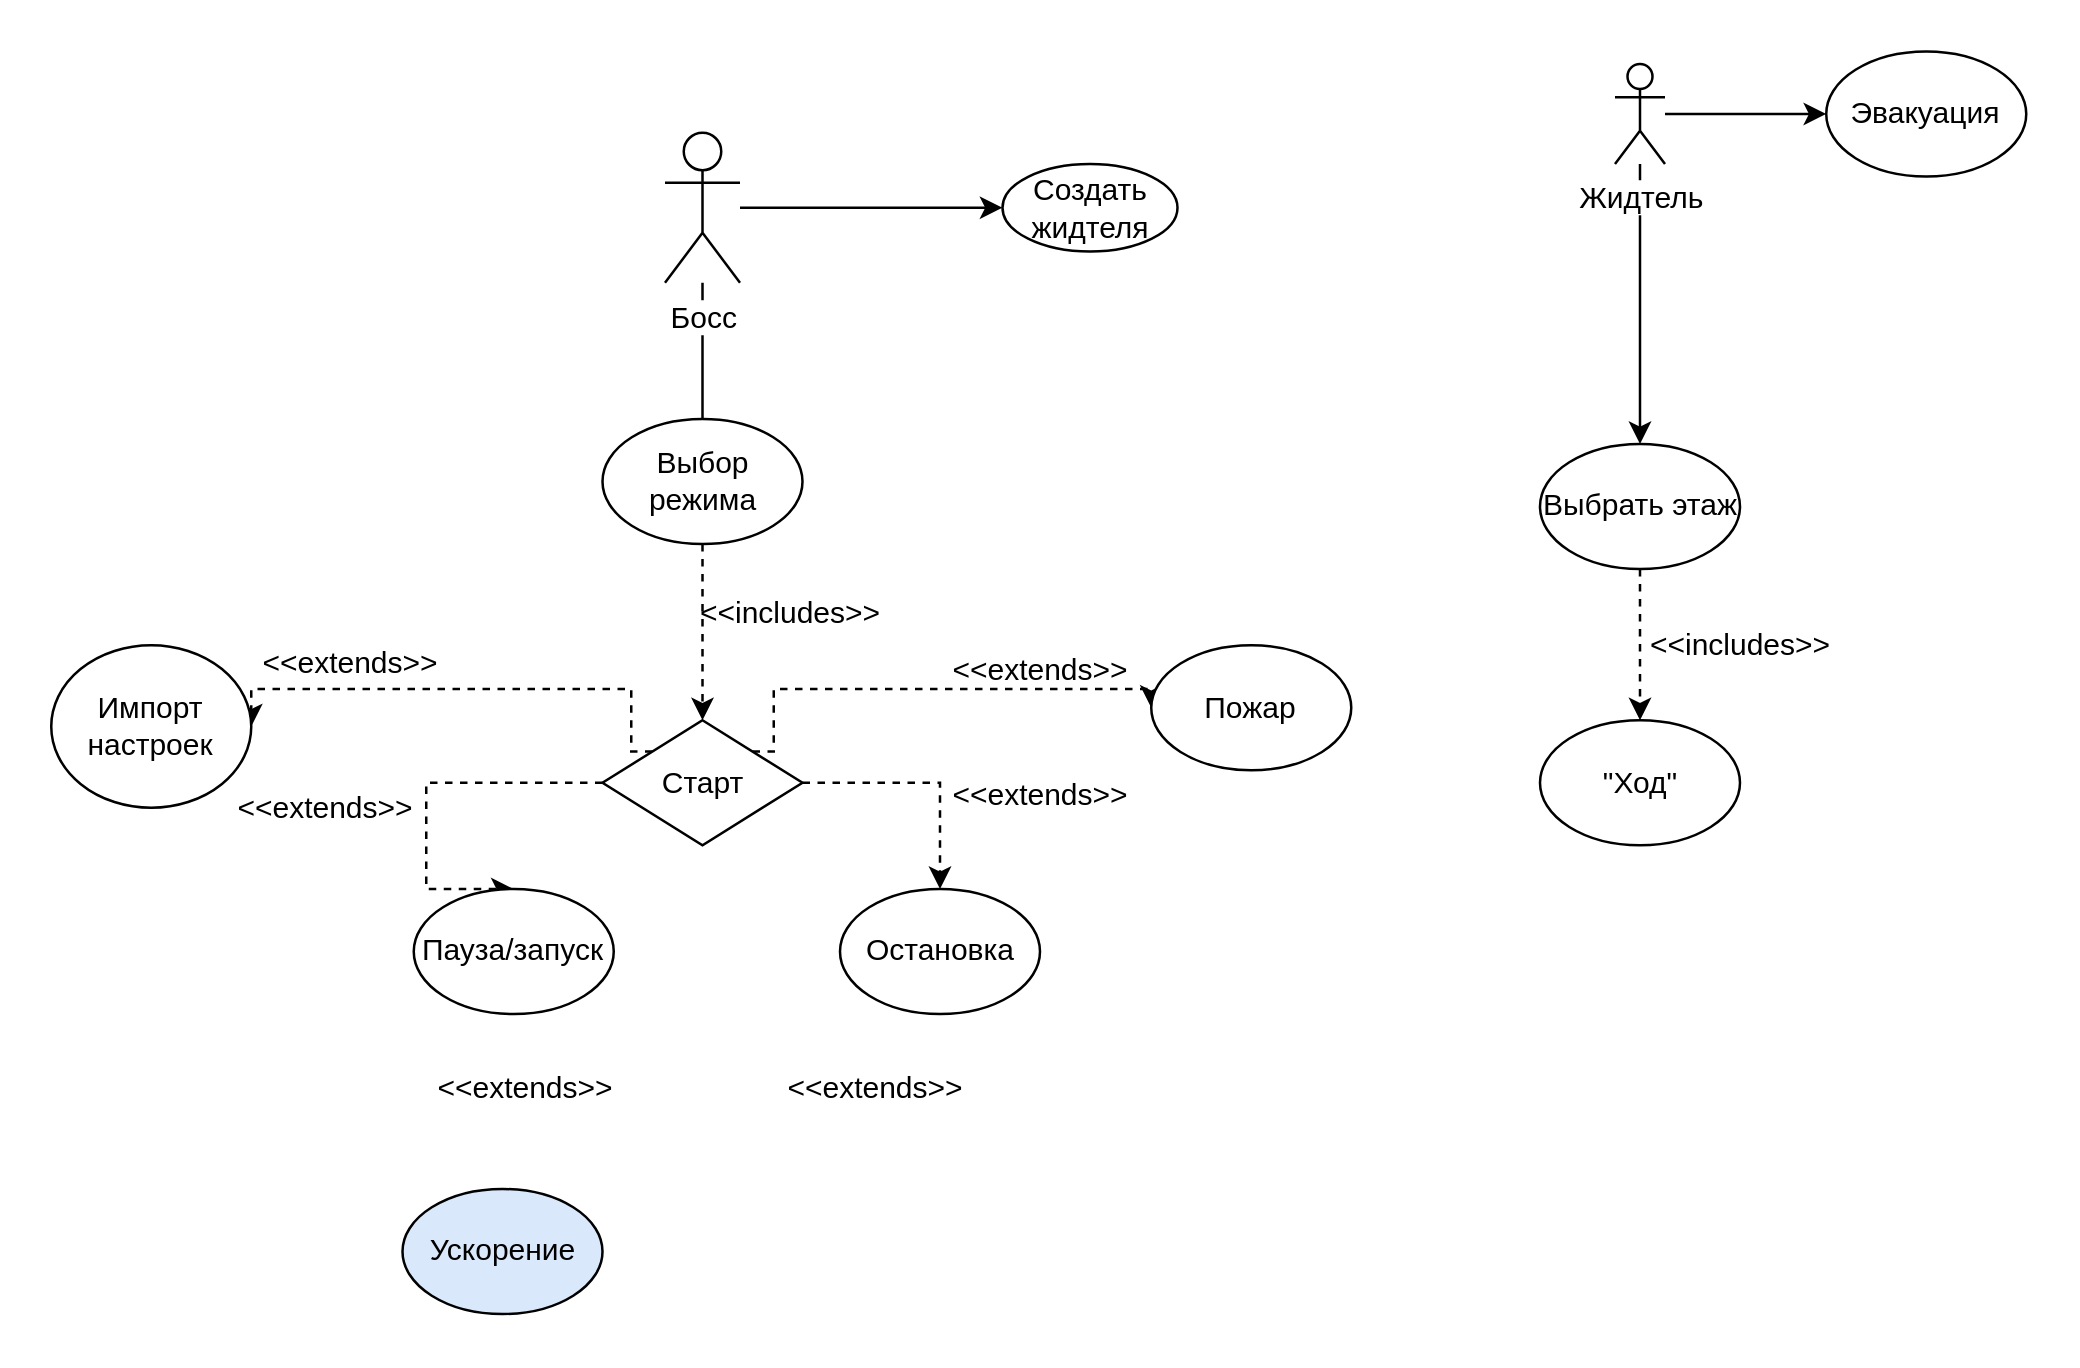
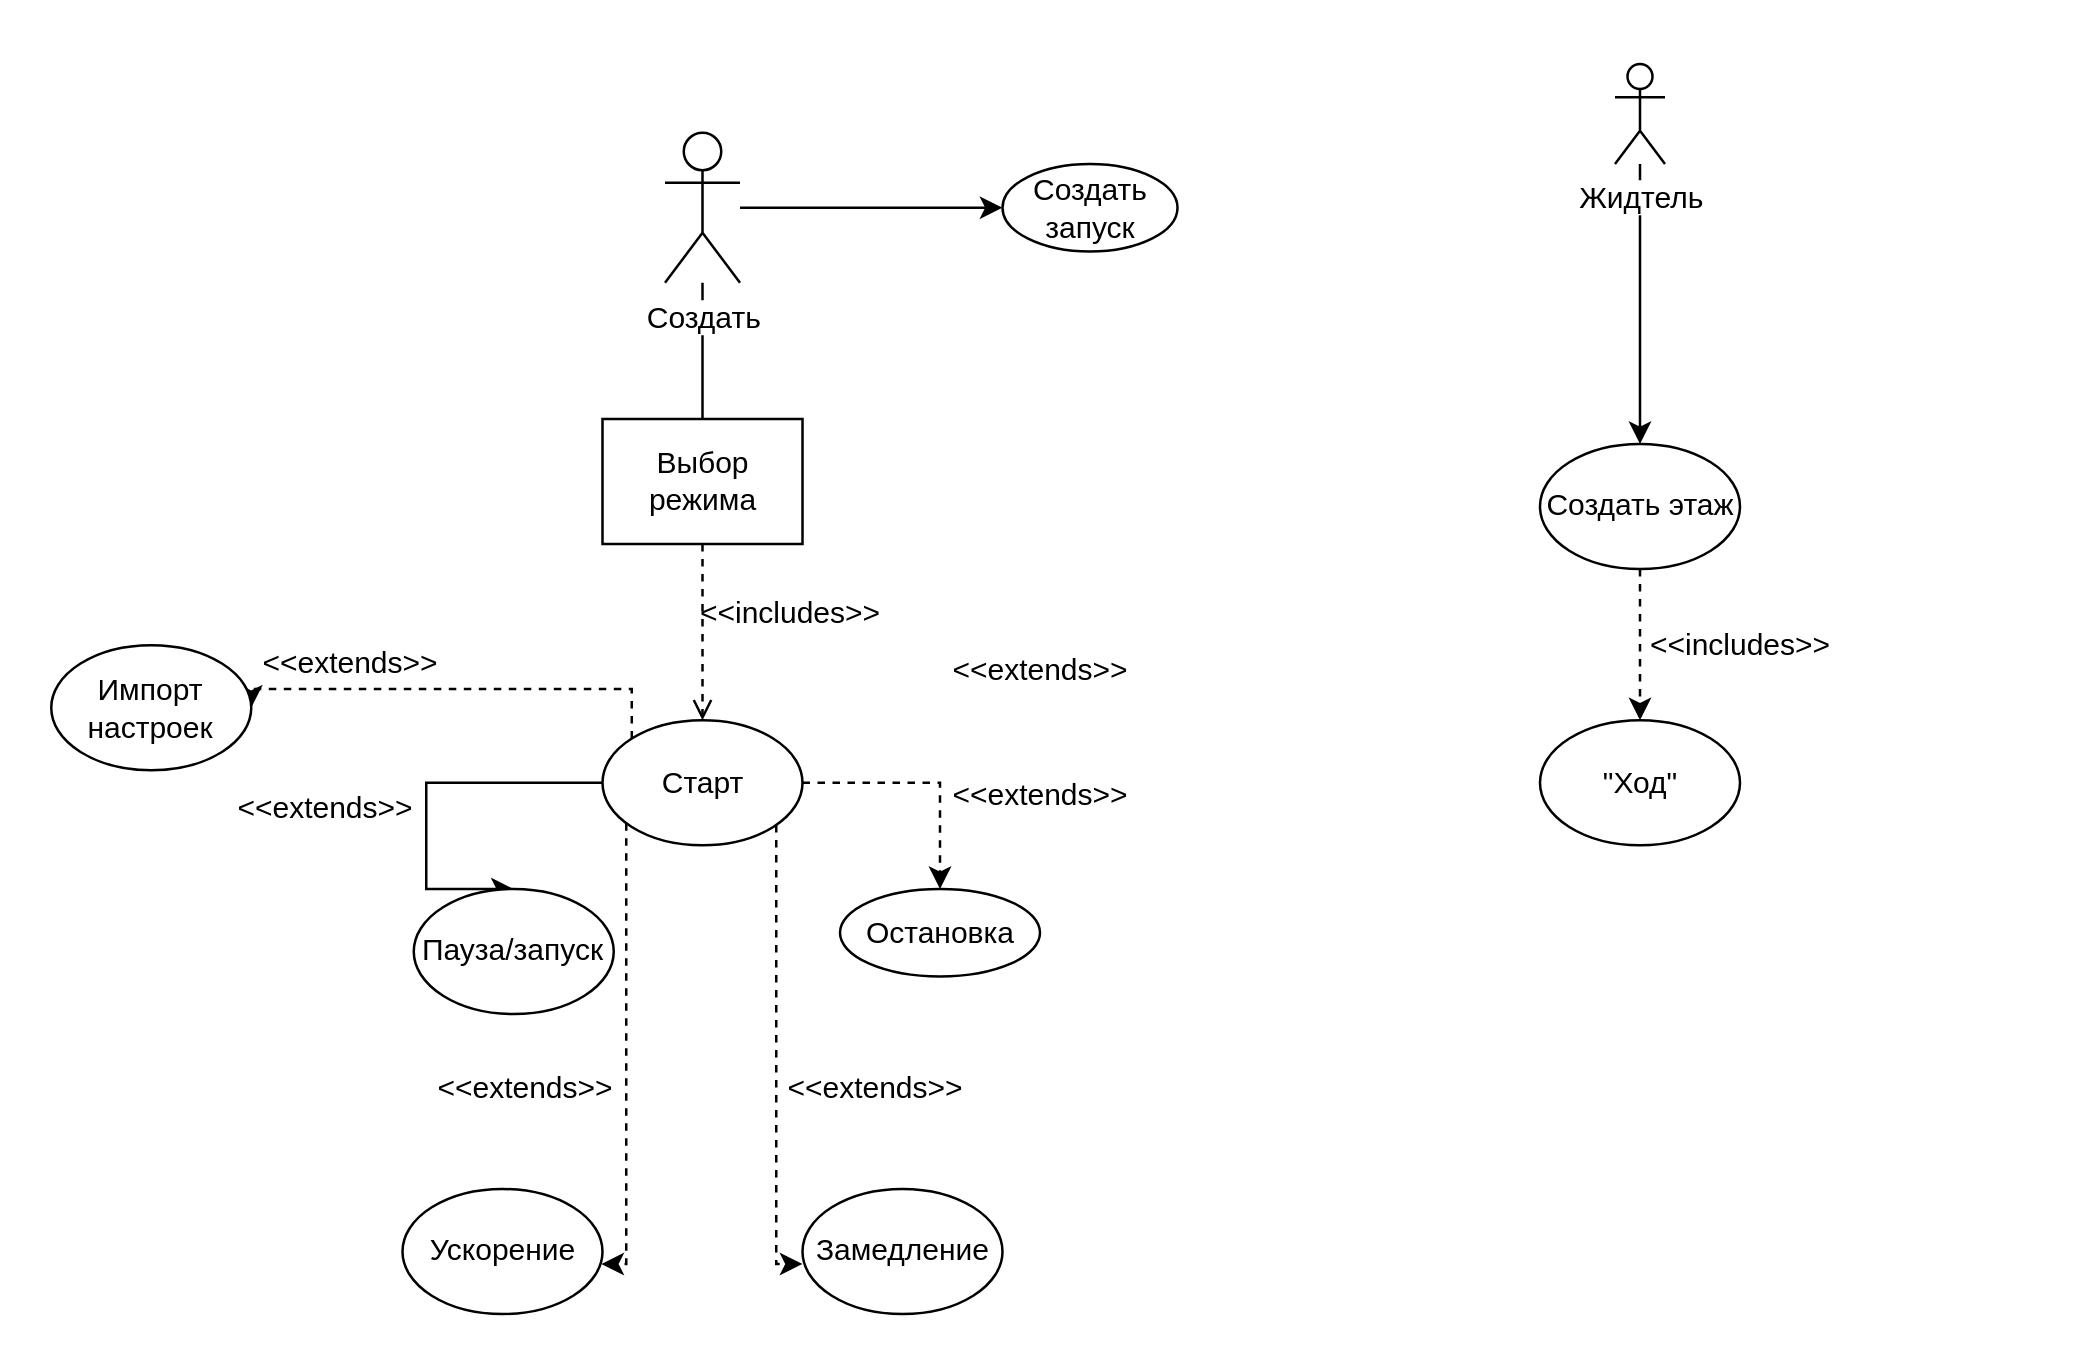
(1737, 114) -> none
(1926, 114) -> none
(1091, 209) -> (1091, 209)
(705, 319) -> (705, 319)
(703, 481) -> (703, 481)
(1641, 506) -> (1641, 506)
(922, 689) -> none
(703, 702) -> (703, 706)
(1251, 708) -> none
(151, 726) -> (151, 708)
(430, 783) -> (430, 783)
(703, 783) -> (703, 783)
(940, 951) -> (940, 933)
none -> (626, 1047)
none -> (776, 1049)
(503, 1251) -> (503, 1251)
none -> (903, 1251)
